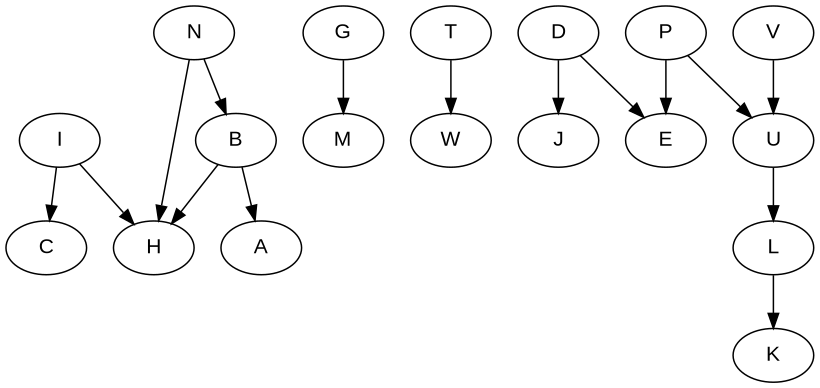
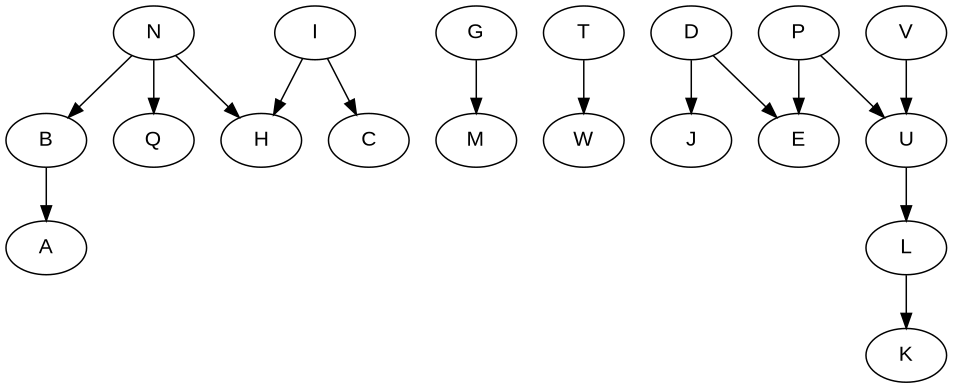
none -> (154, 140)
(199, 188) -> none
